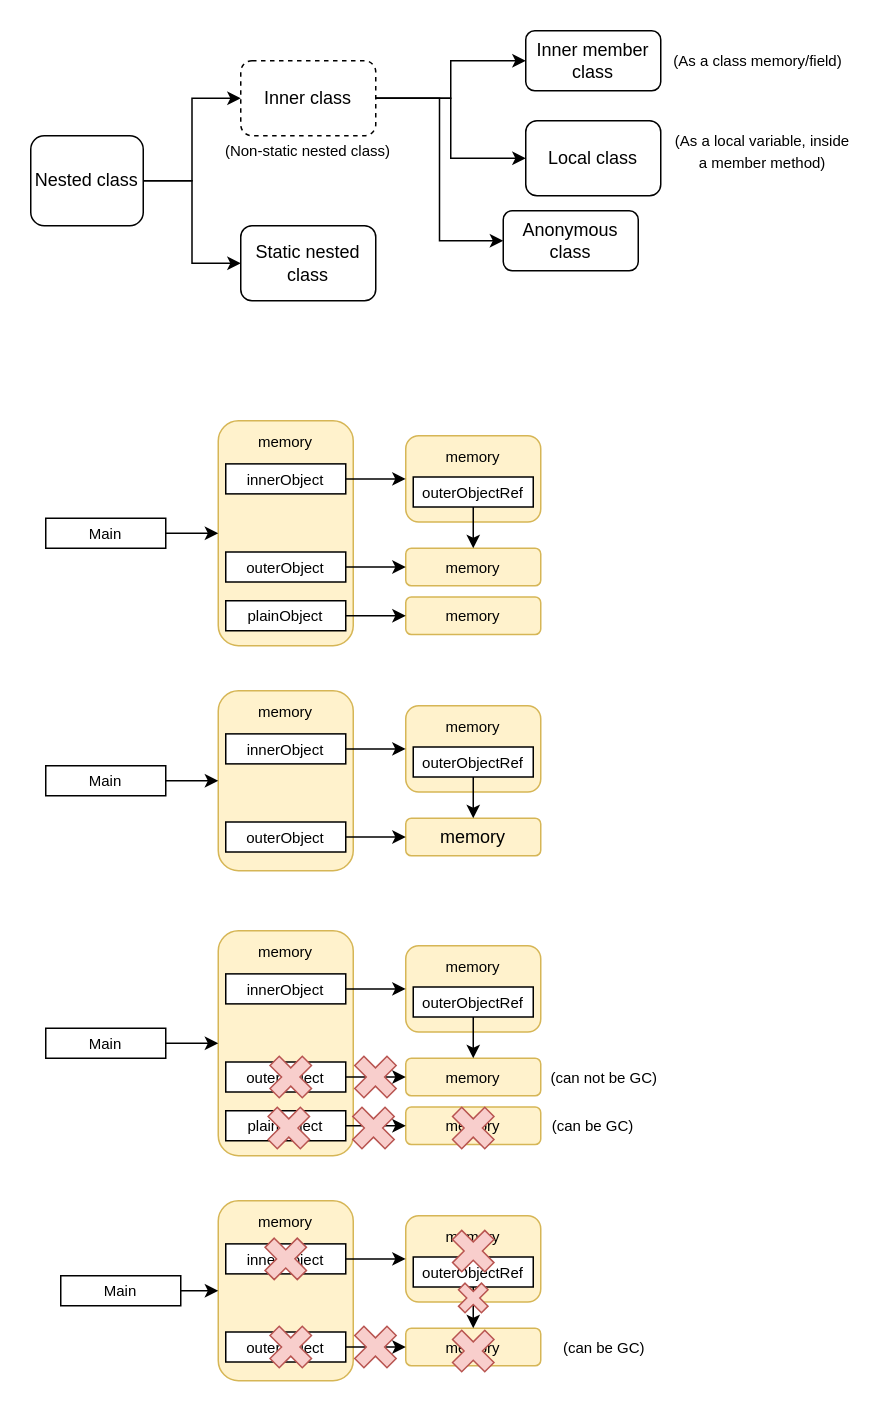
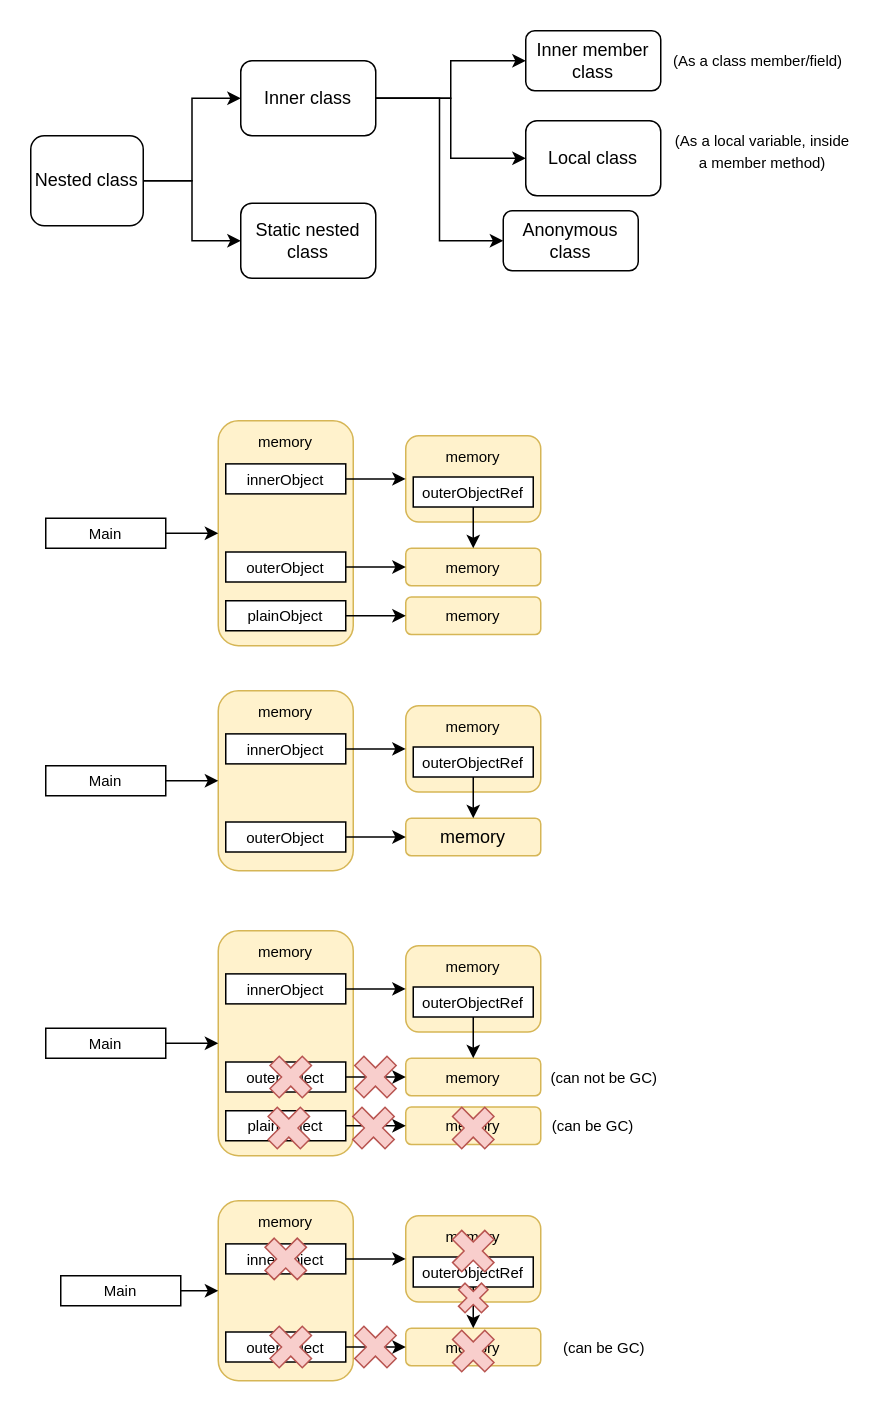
(758, 61) -> (758, 61)
(308, 98) -> (308, 98)
(308, 151) -> none
(308, 263) -> (308, 241)
